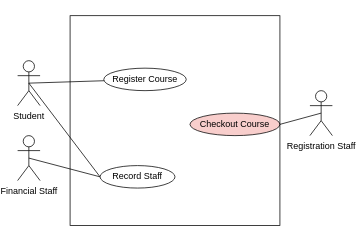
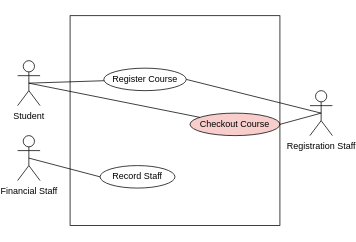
none -> (252, 96)
(64, 129) -> (114, 100)
